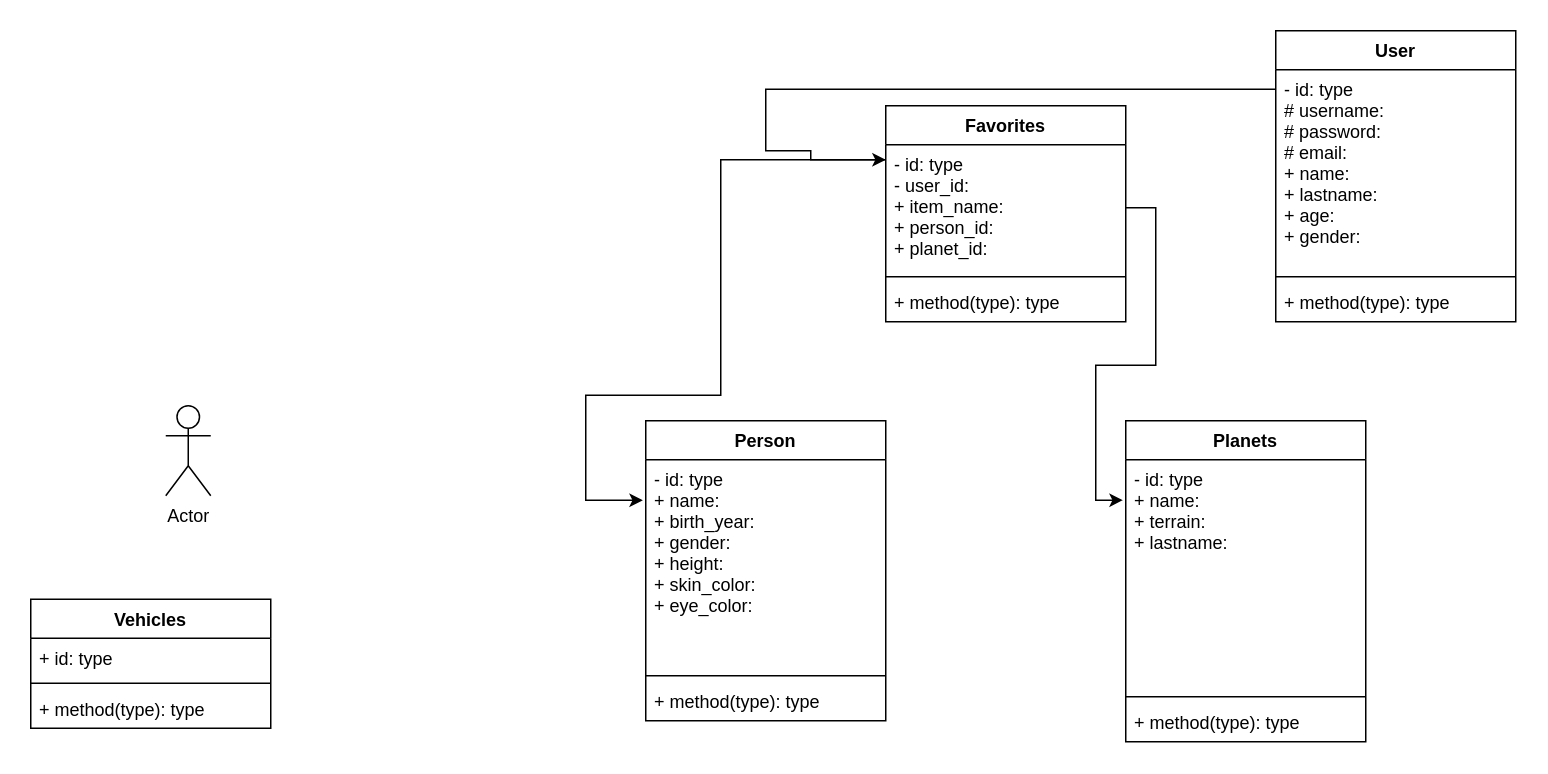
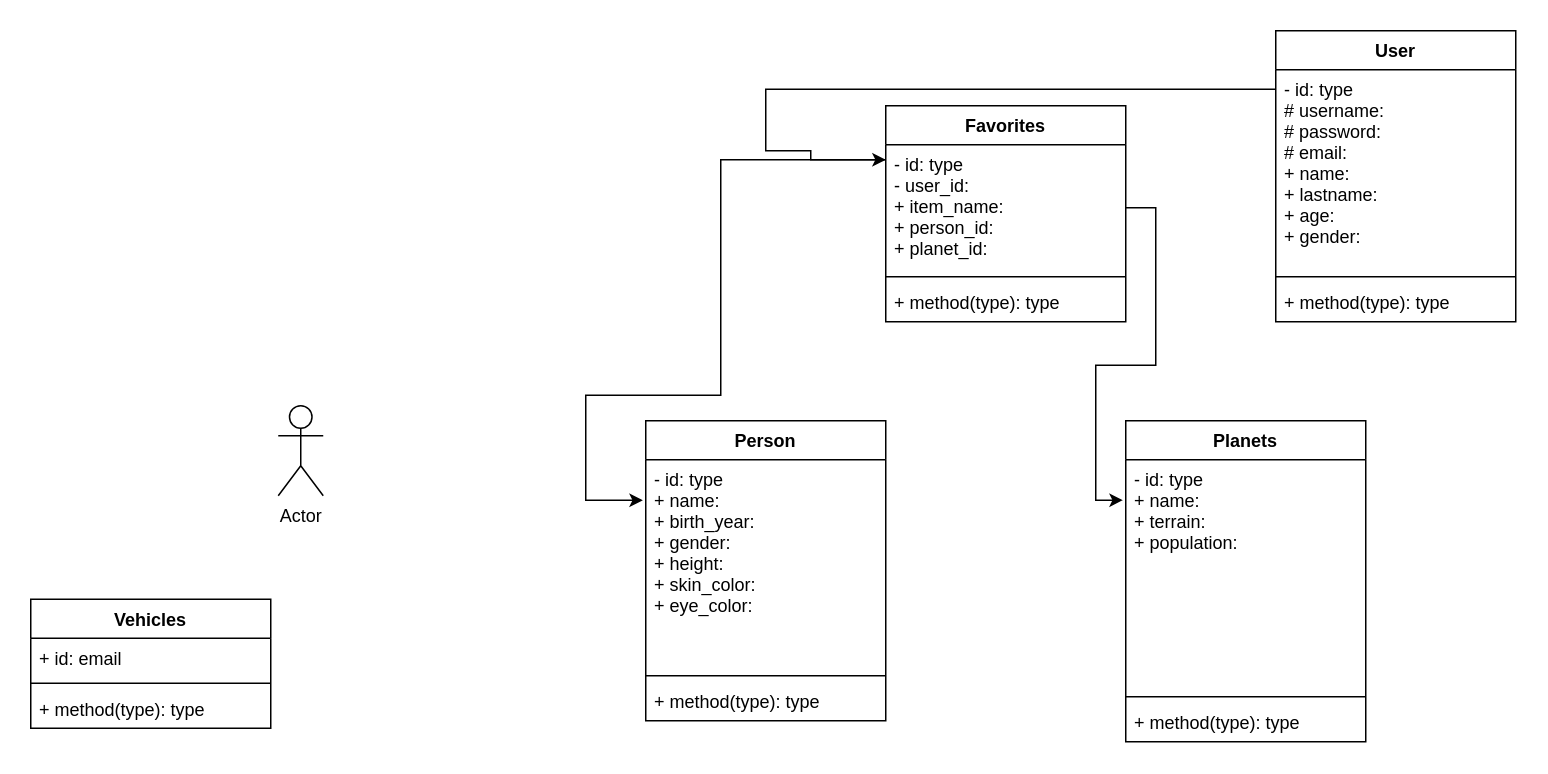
(188, 451) -> (301, 451)
(1175, 480) -> (1175, 480)
(80, 659) -> (80, 659)
